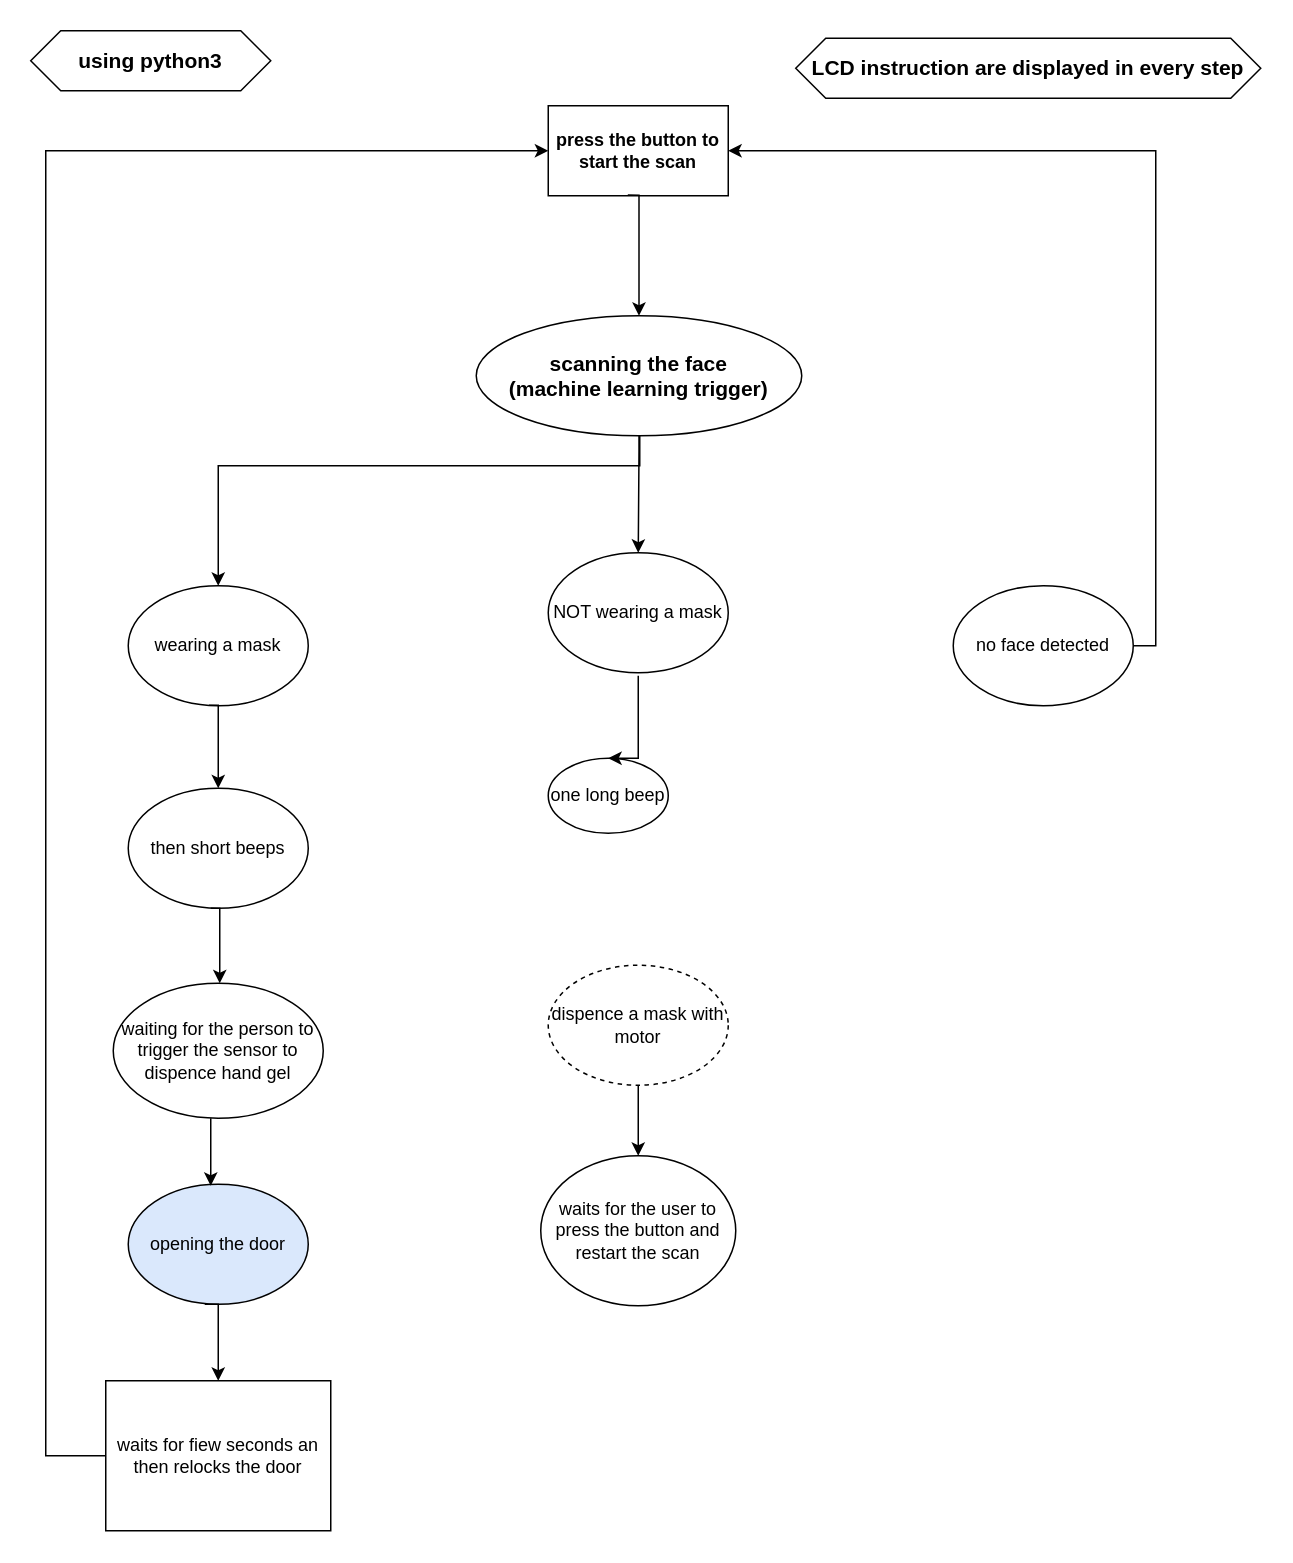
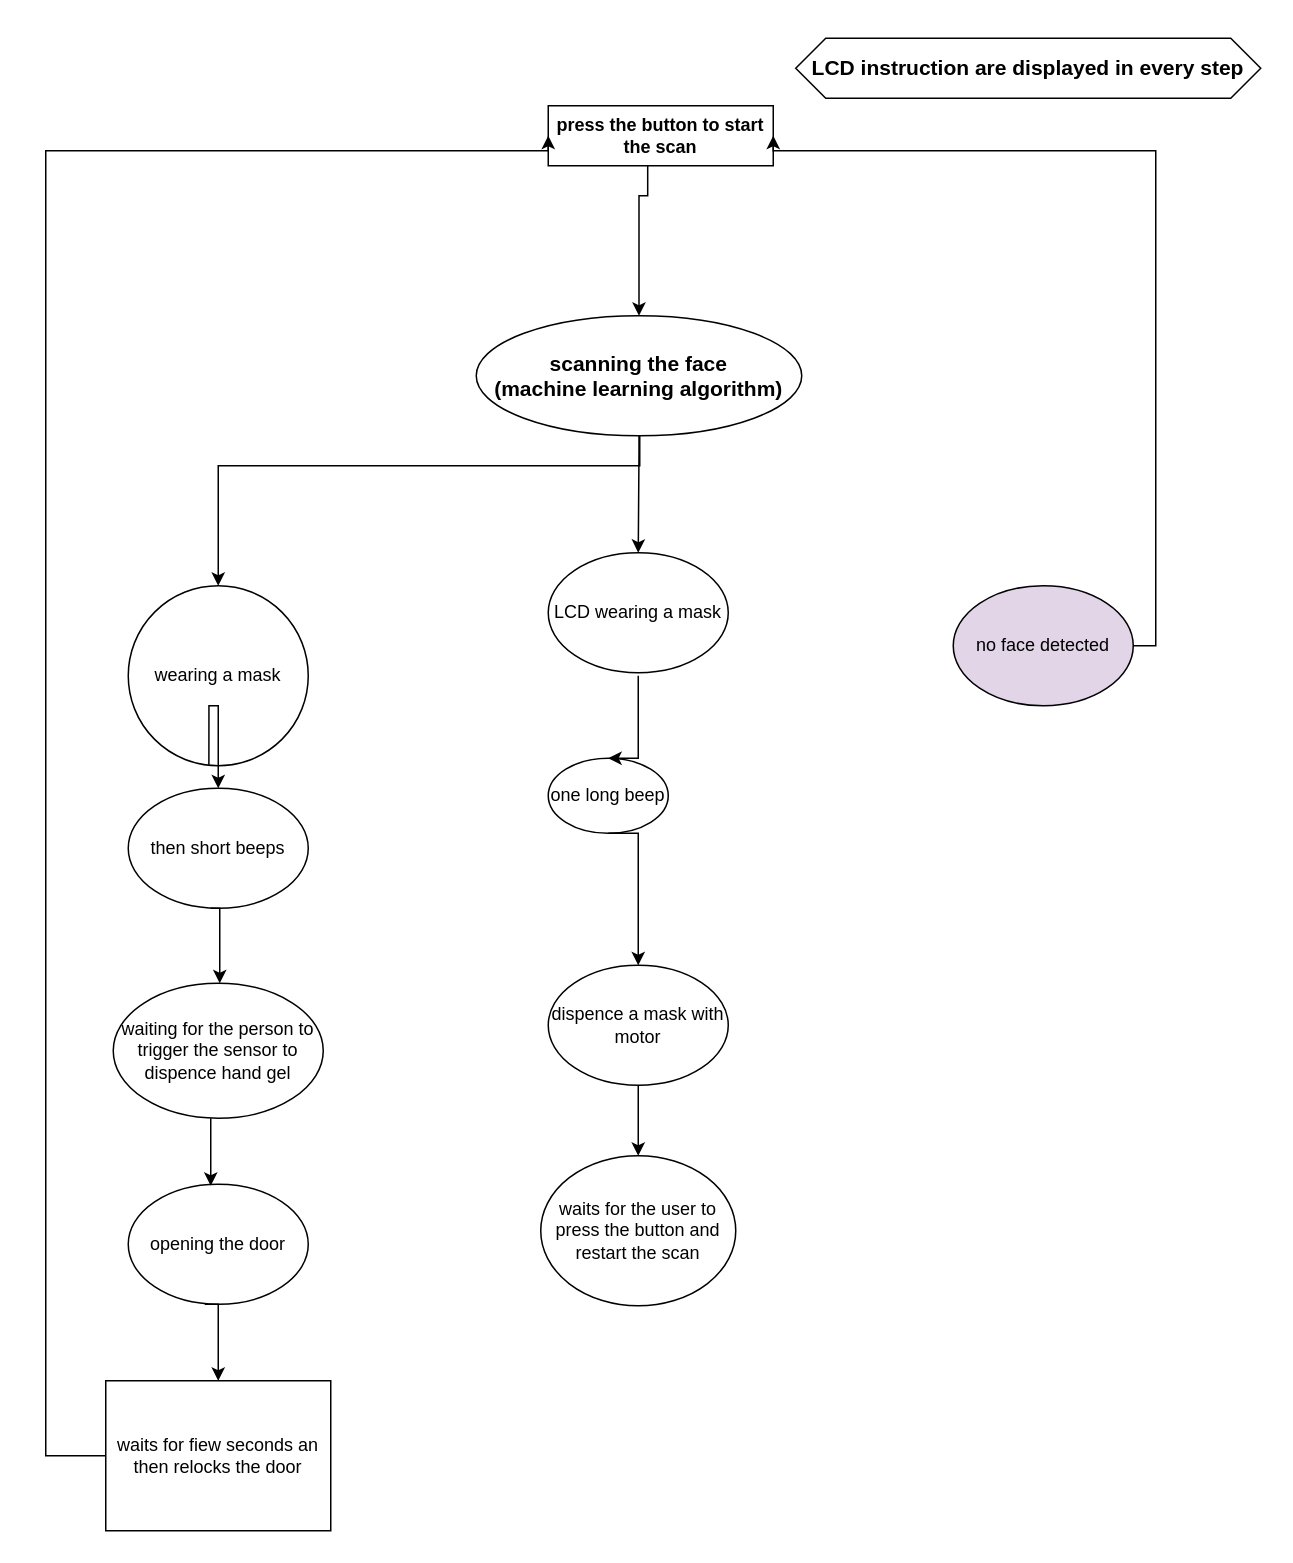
(151, 61) -> none
(638, 151) -> (661, 136)
(639, 376) -> (639, 376)
(638, 613) -> (638, 613)
(218, 646) -> (218, 676)
(1043, 646) -> (1043, 646)
none -> (638, 882)
(638, 1025) -> (638, 1025)
(218, 1244) -> (218, 1244)
